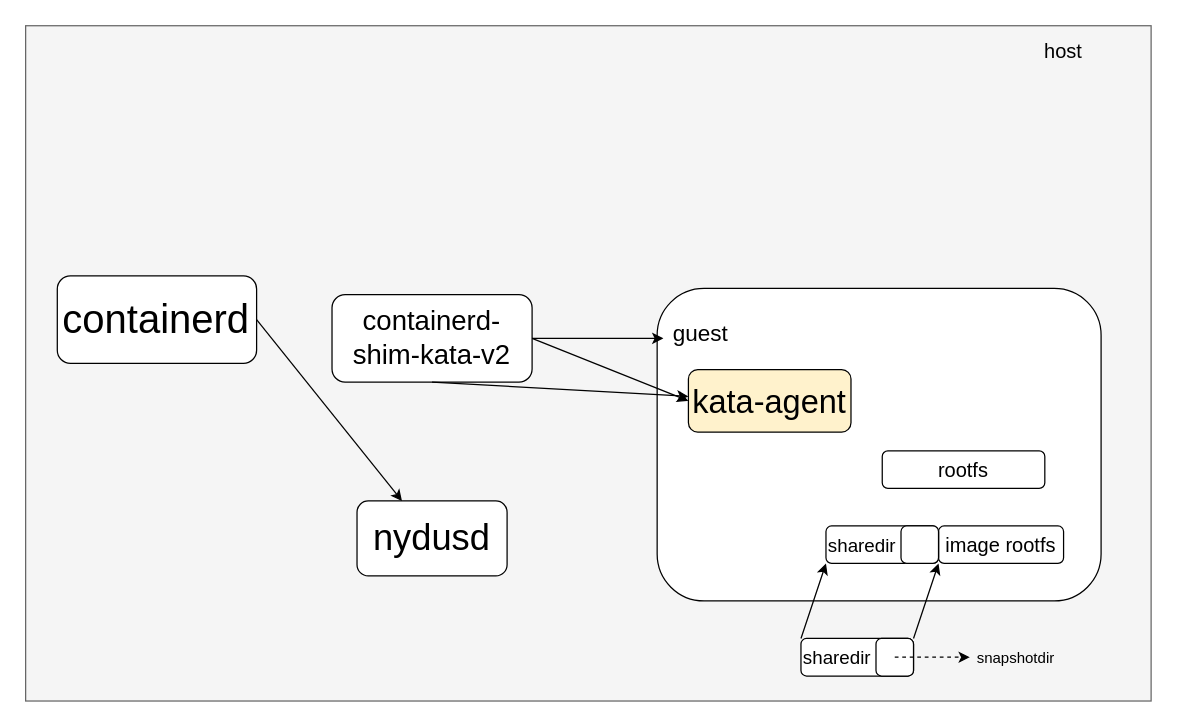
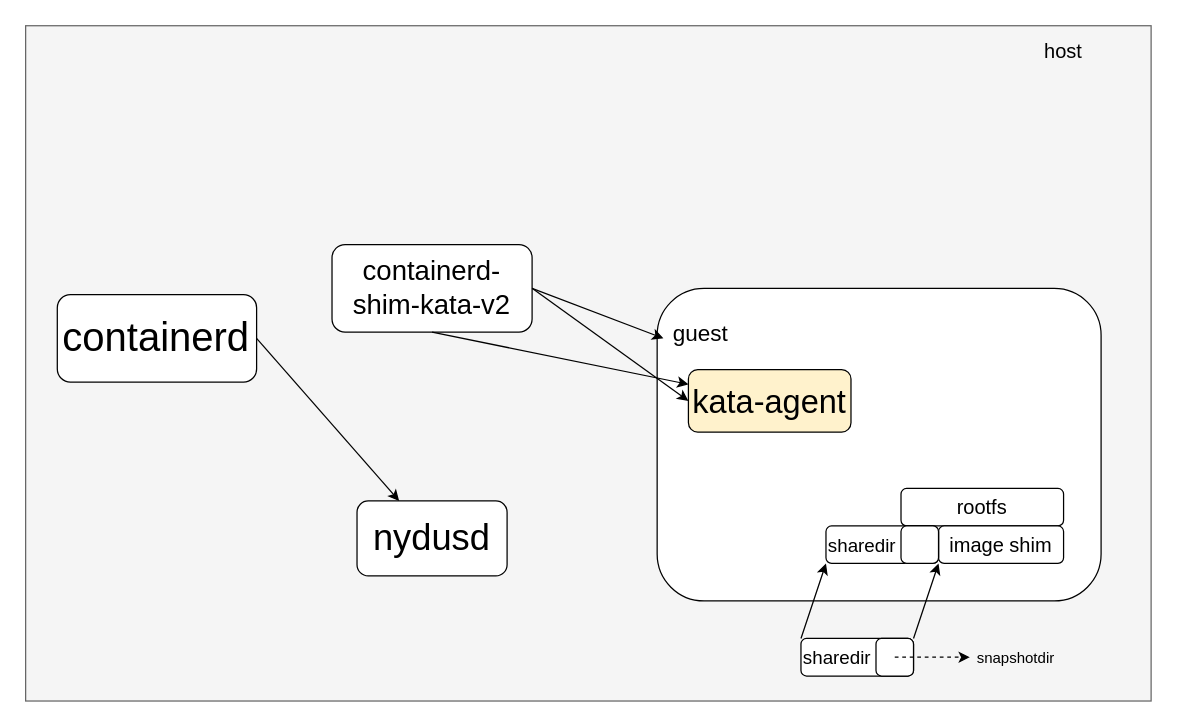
(157, 319) -> (157, 338)
(432, 338) -> (432, 288)
(963, 469) -> (982, 507)
(1001, 544) -> (1001, 544)
